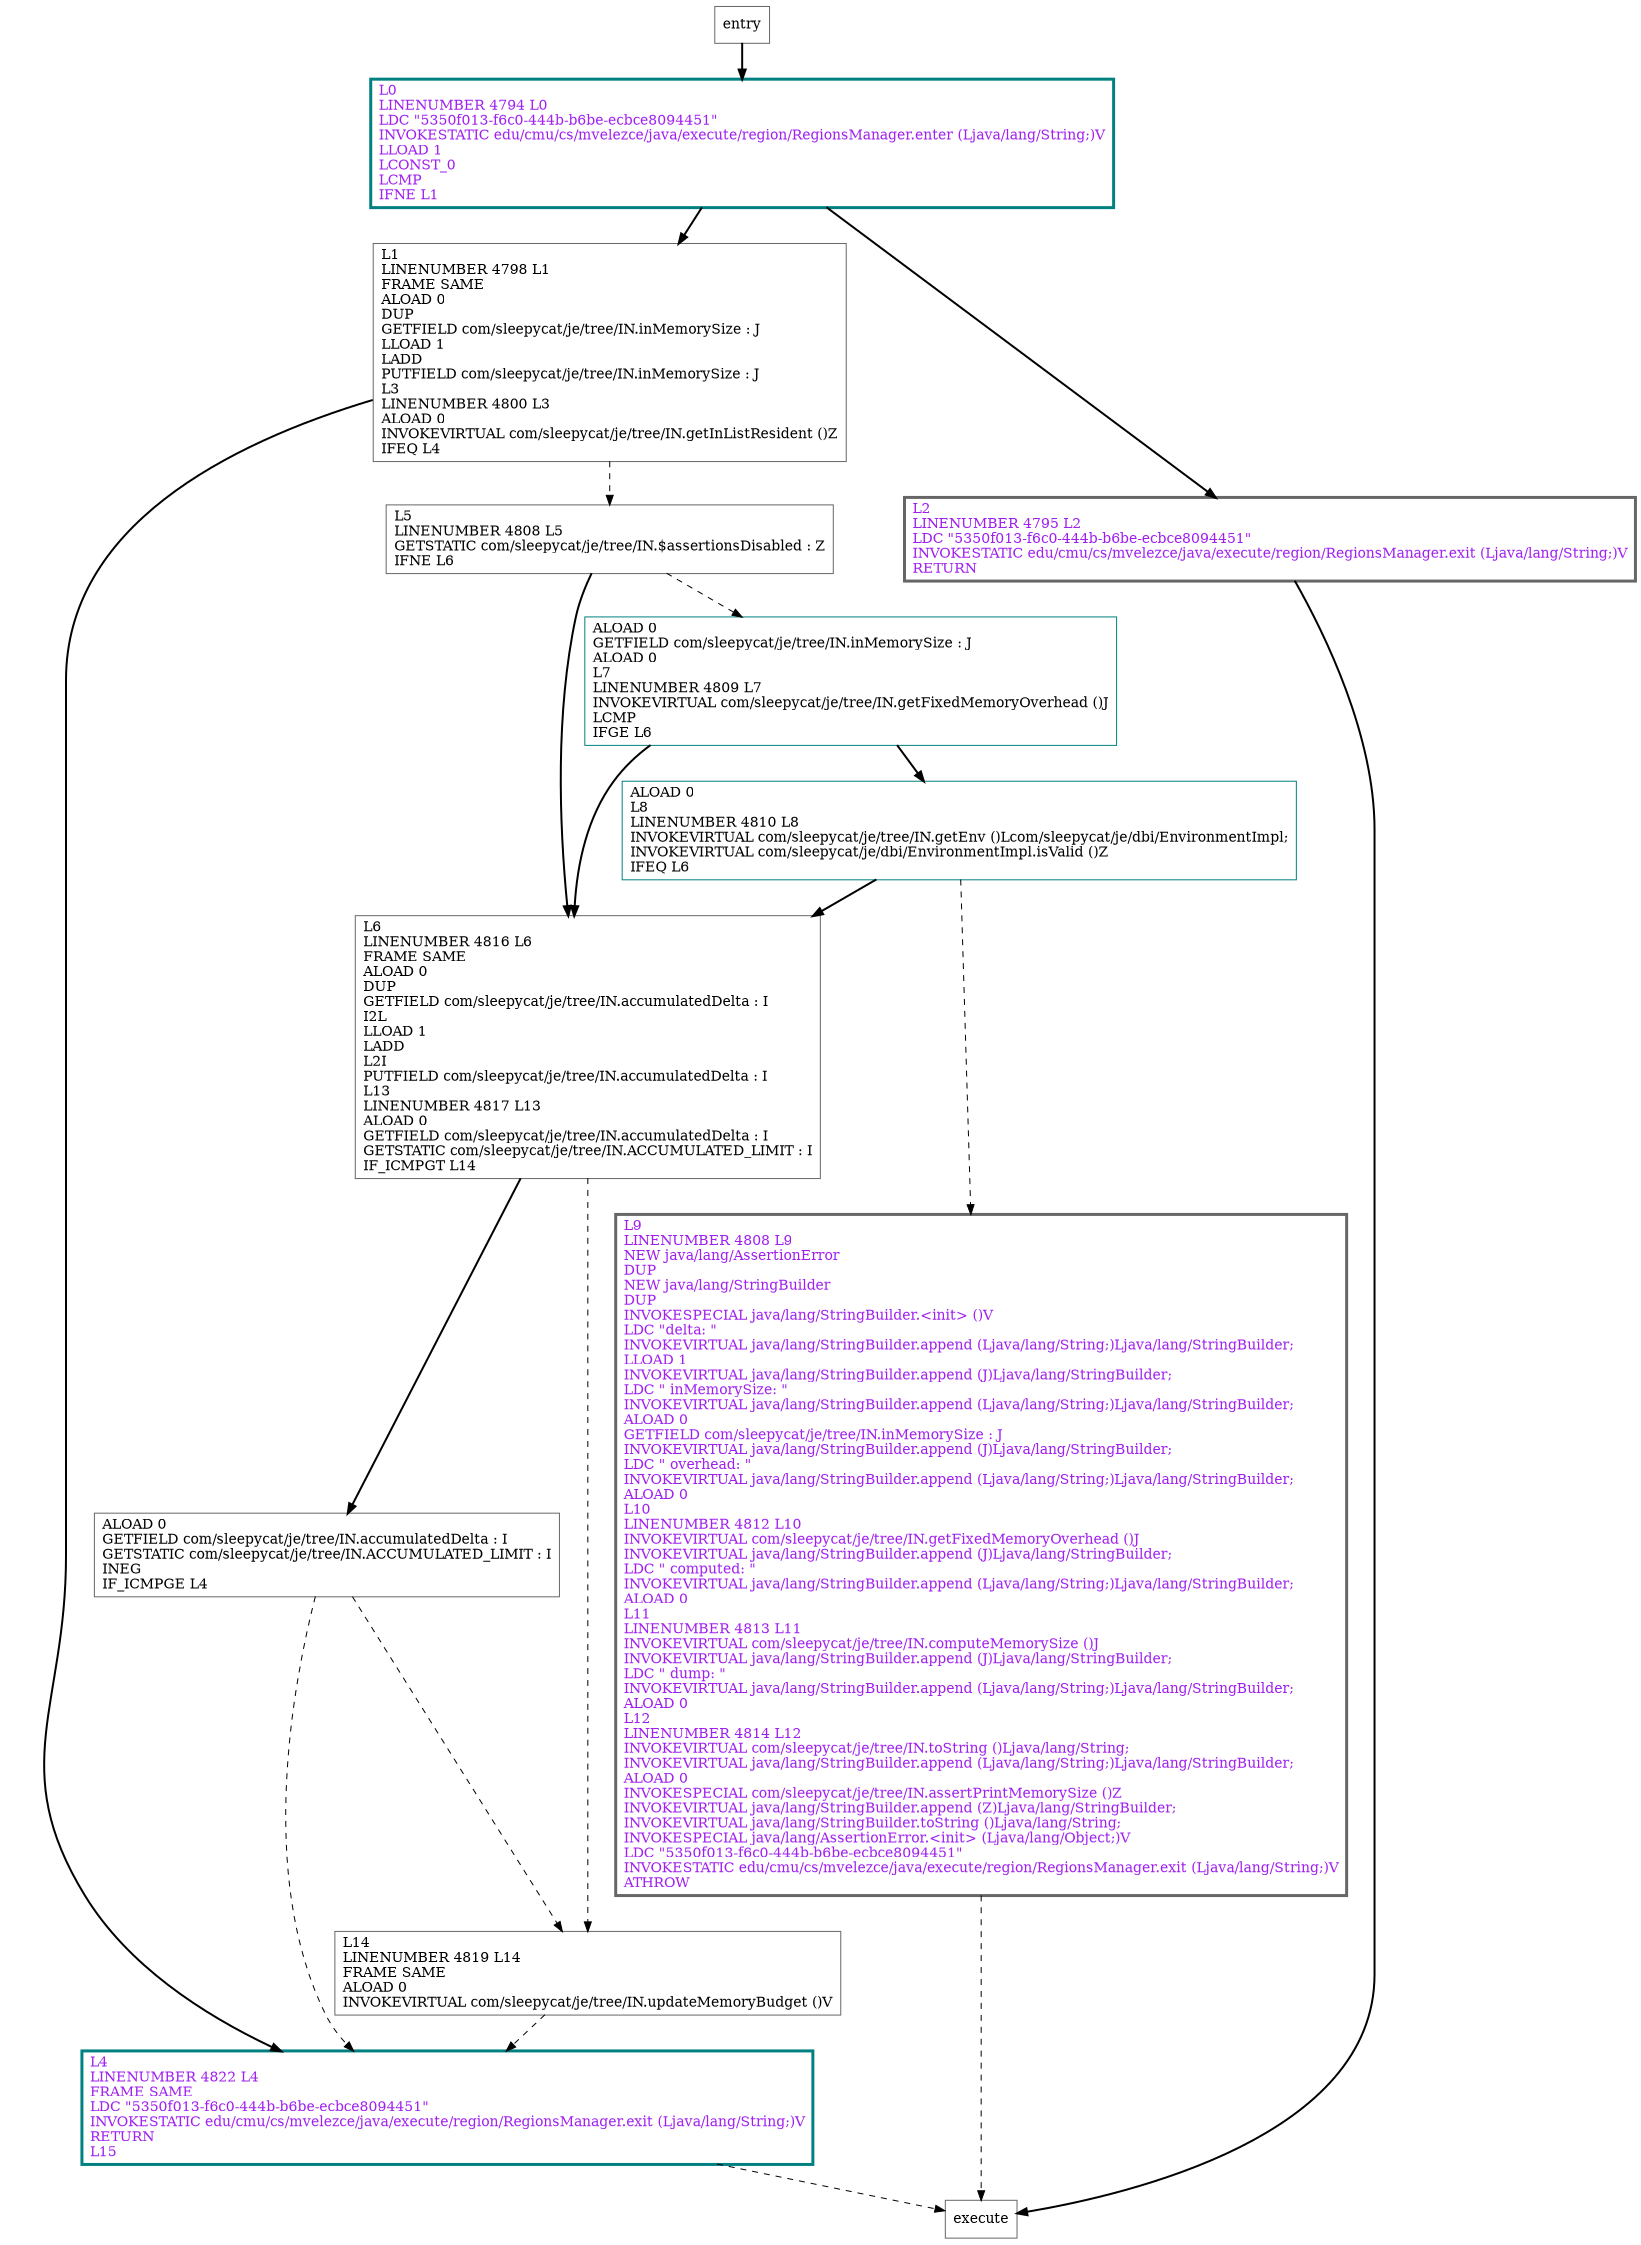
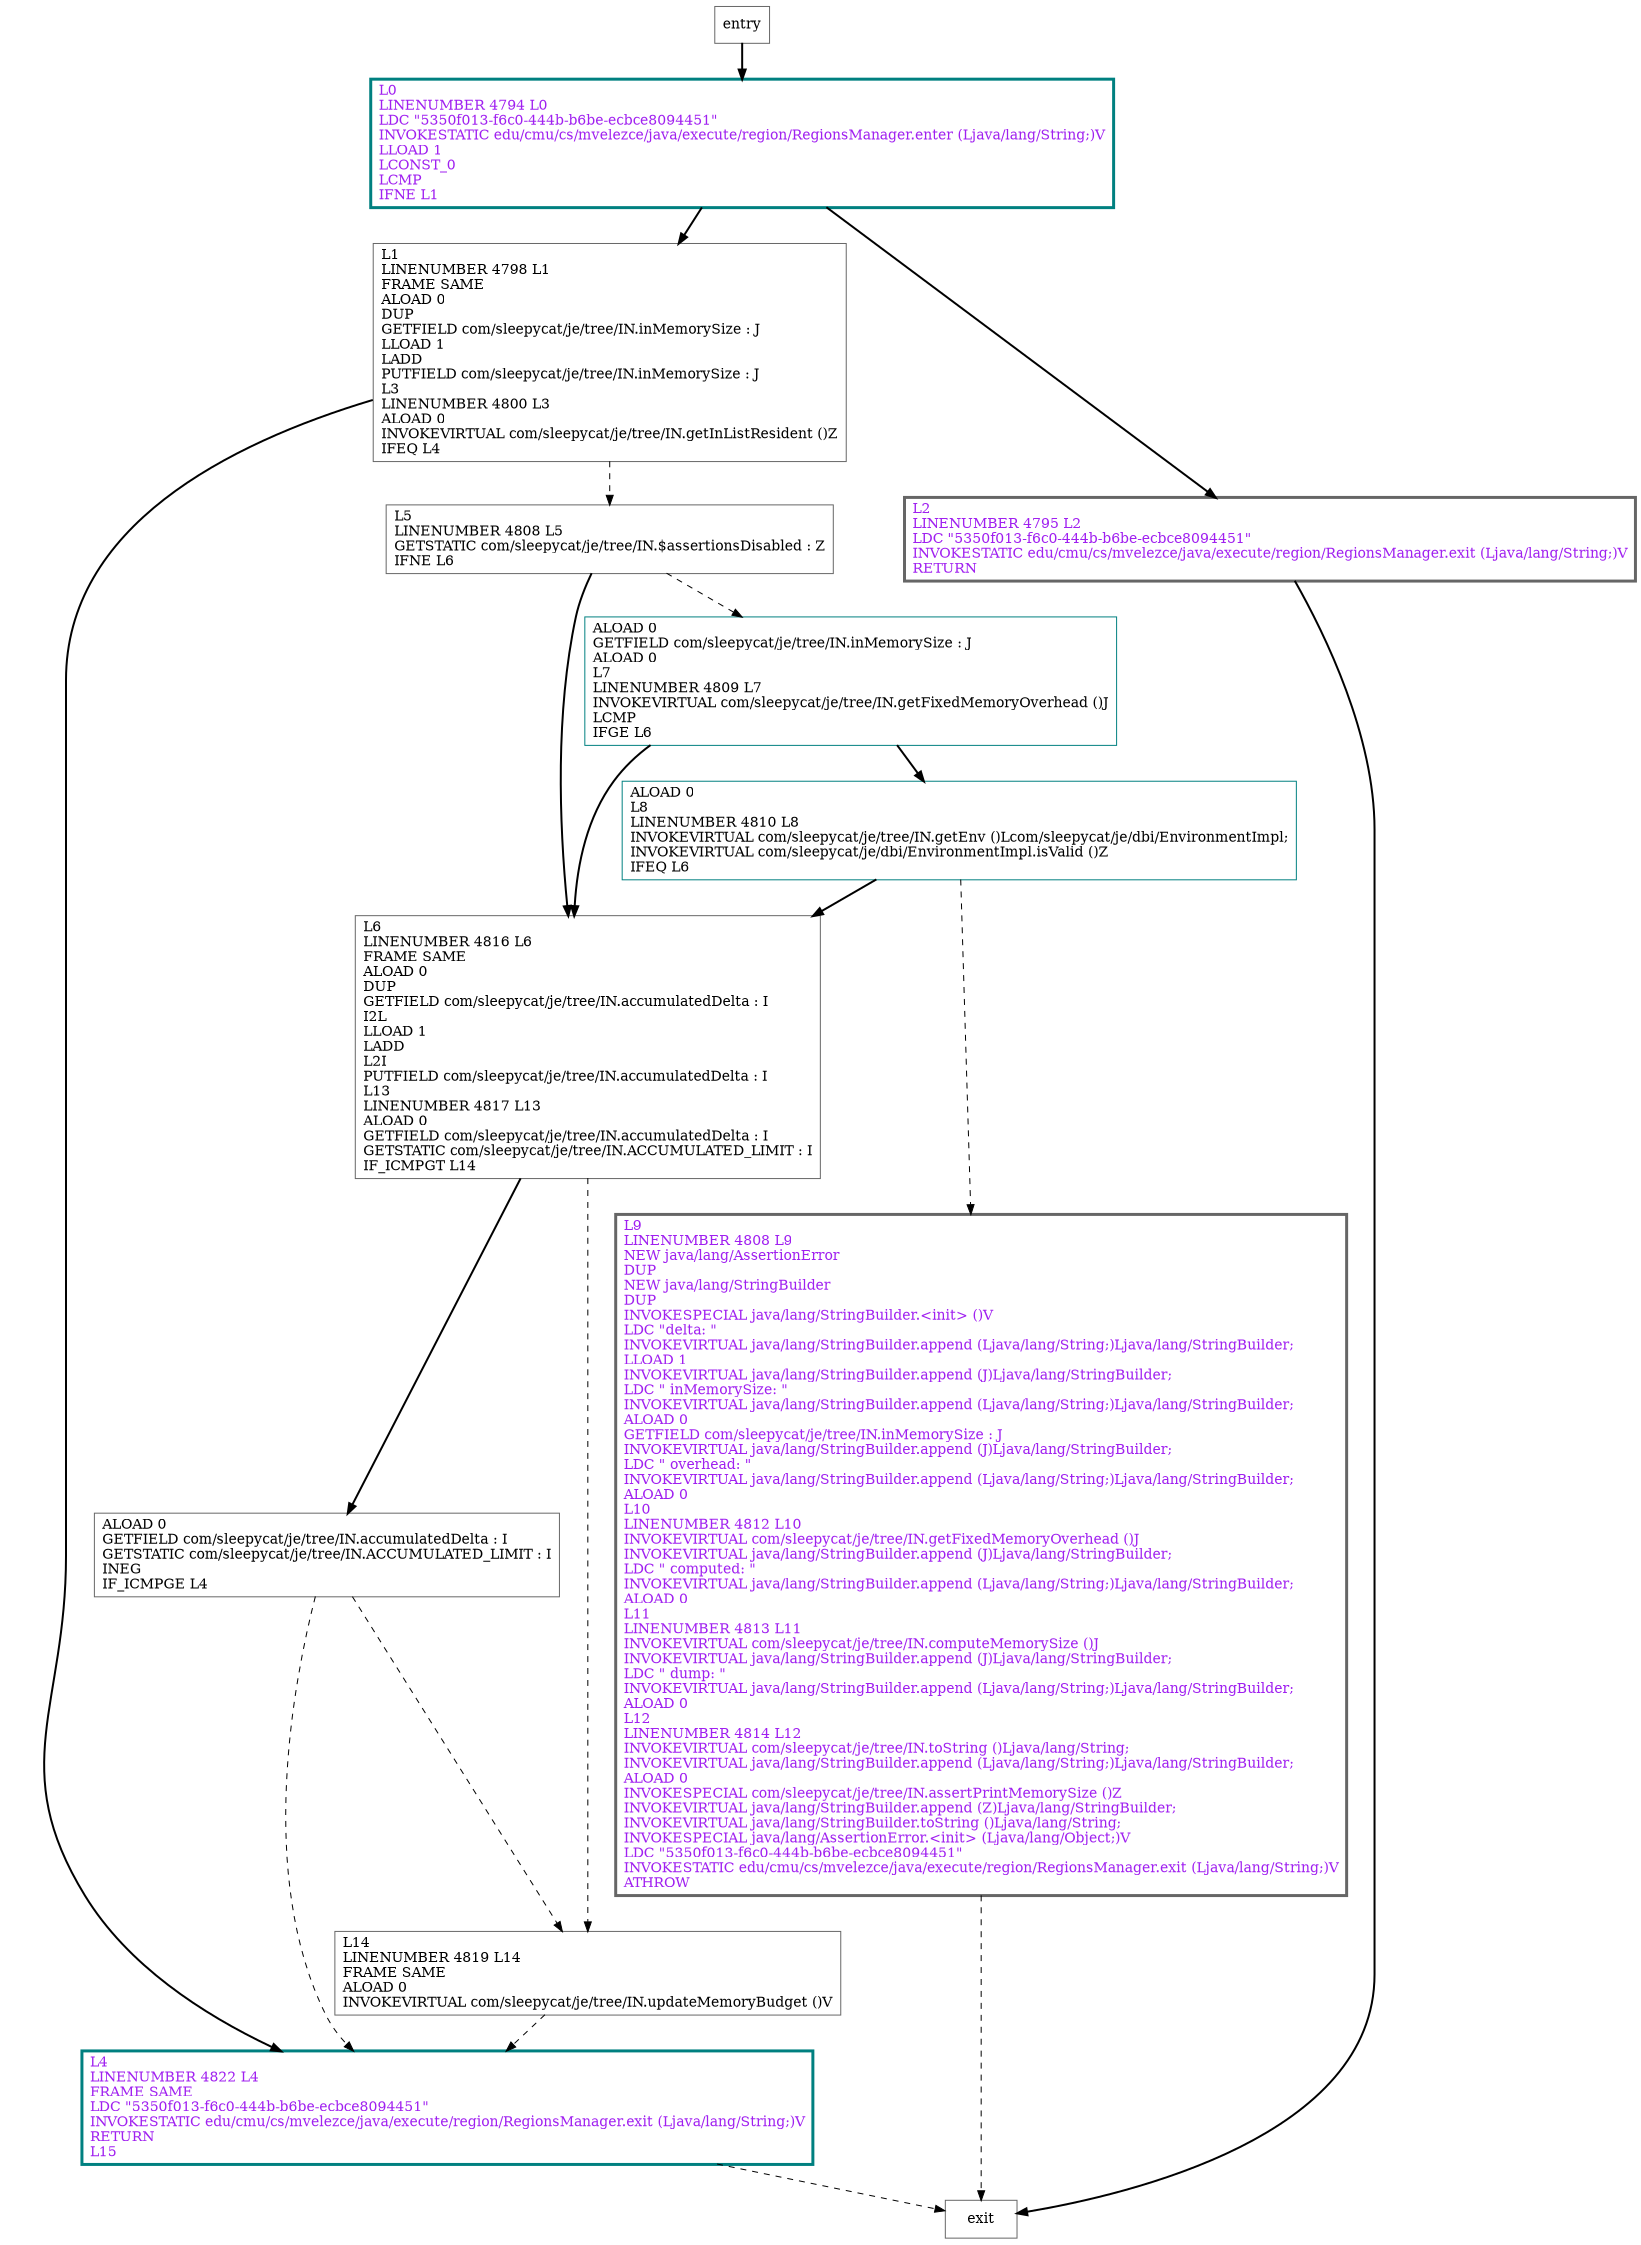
(981, 2219) -> (981, 2219)
